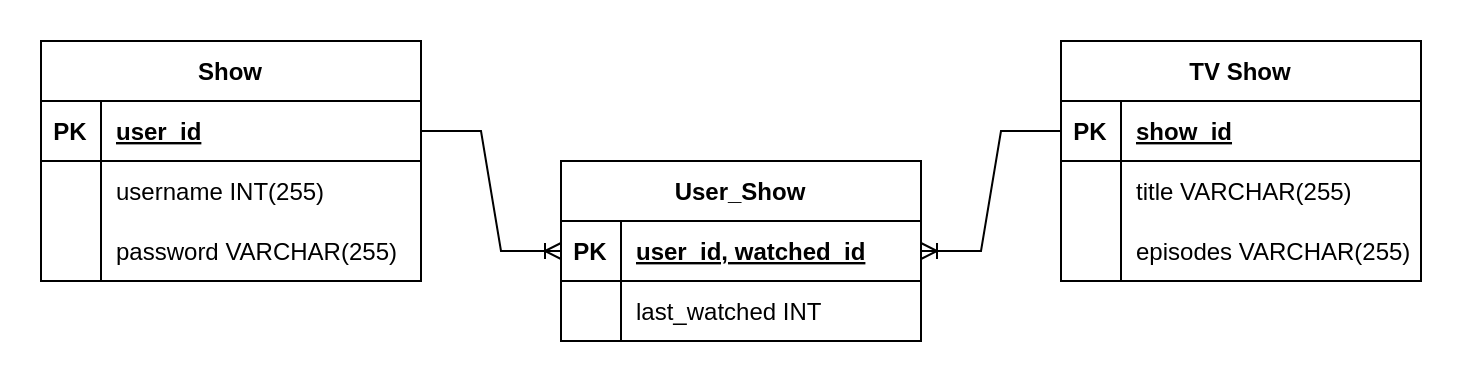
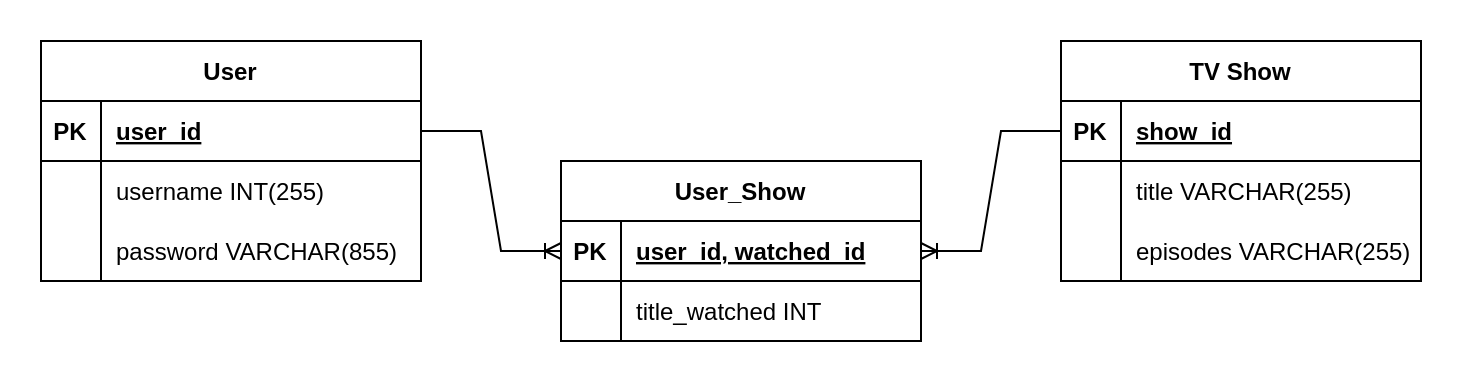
(230, 72) -> (230, 72)
(254, 252) -> (254, 252)
(737, 312) -> (741, 312)
